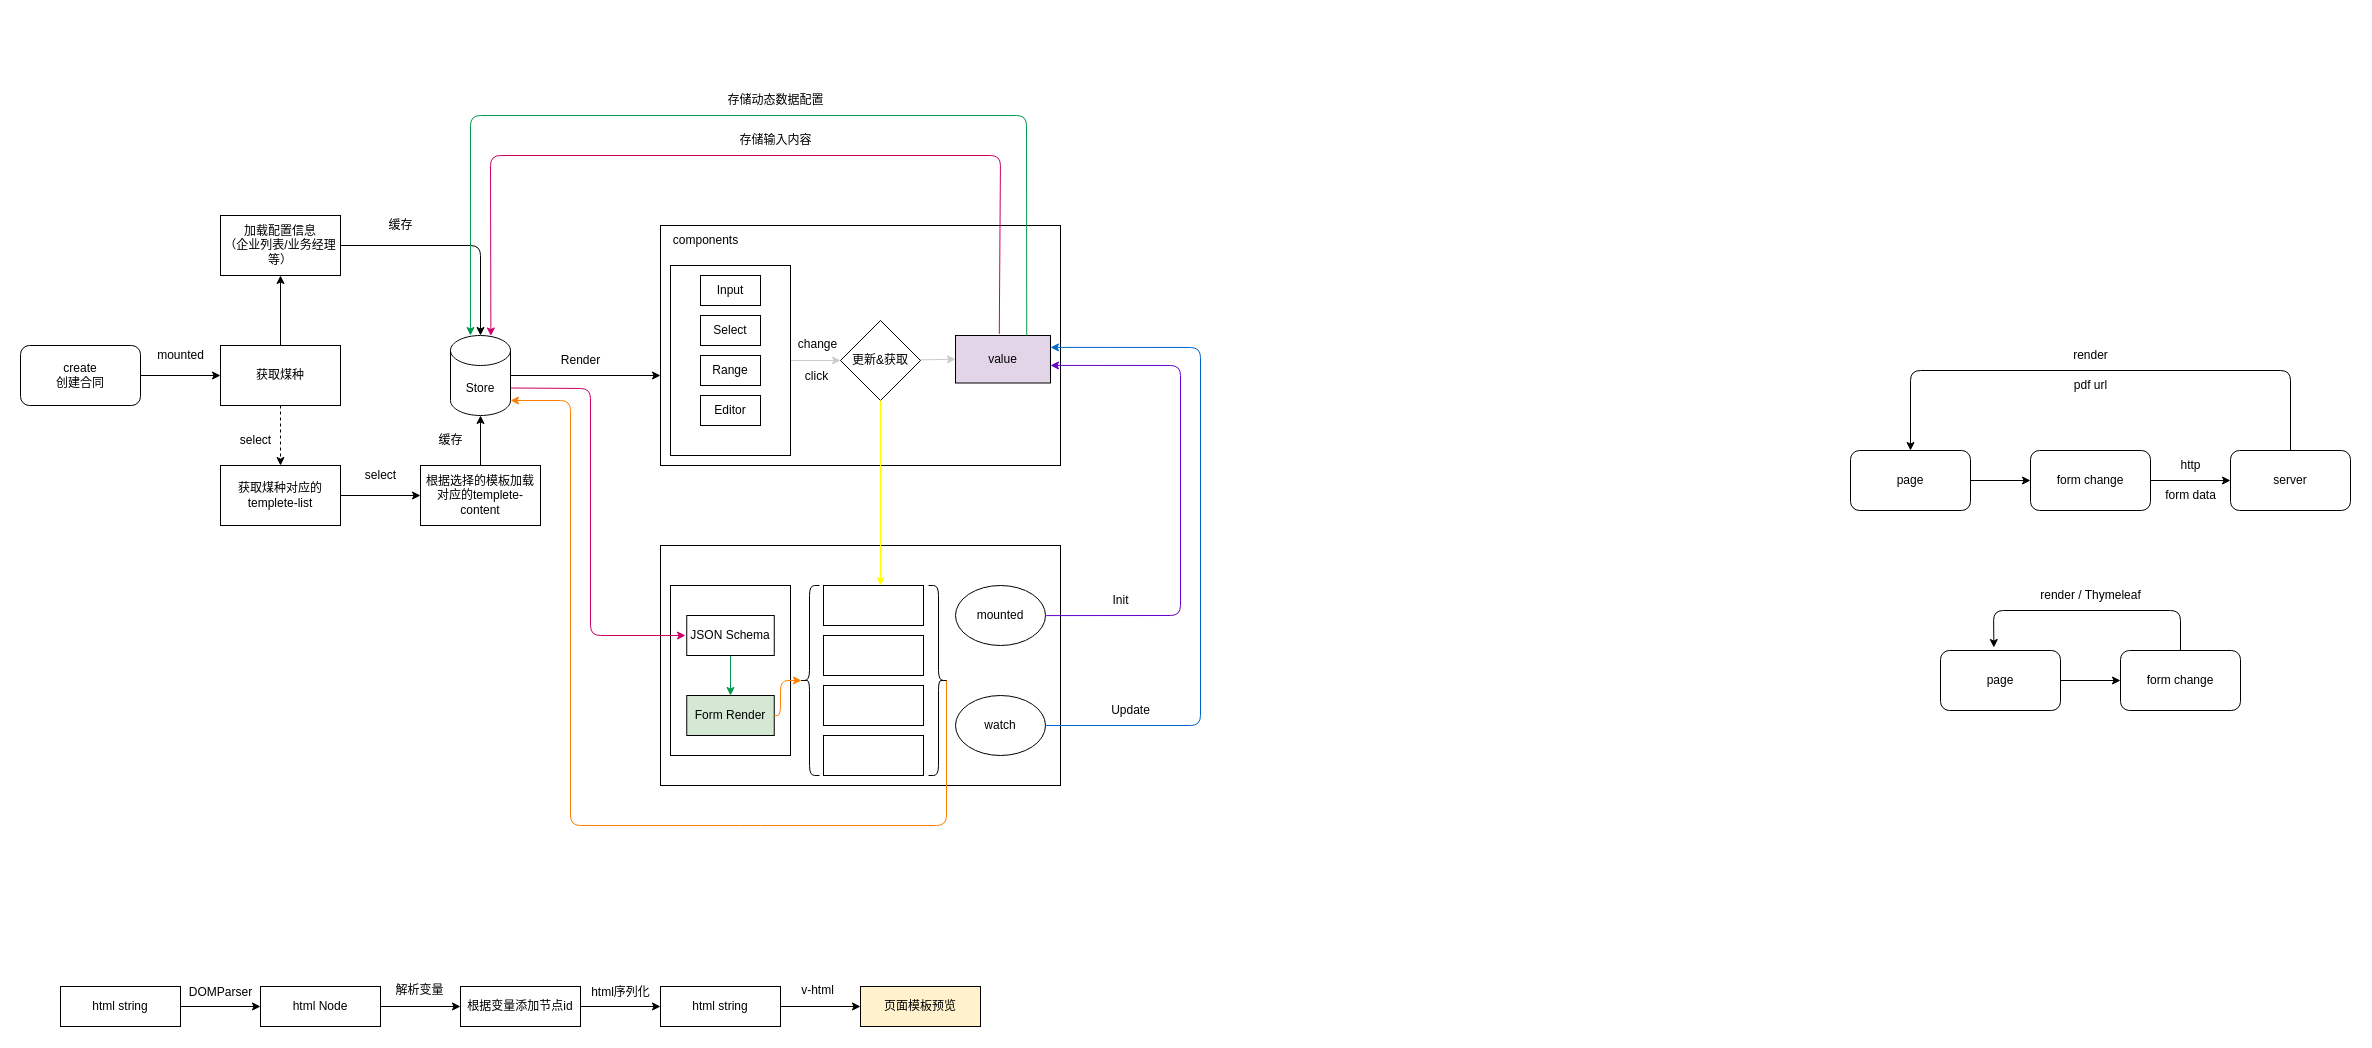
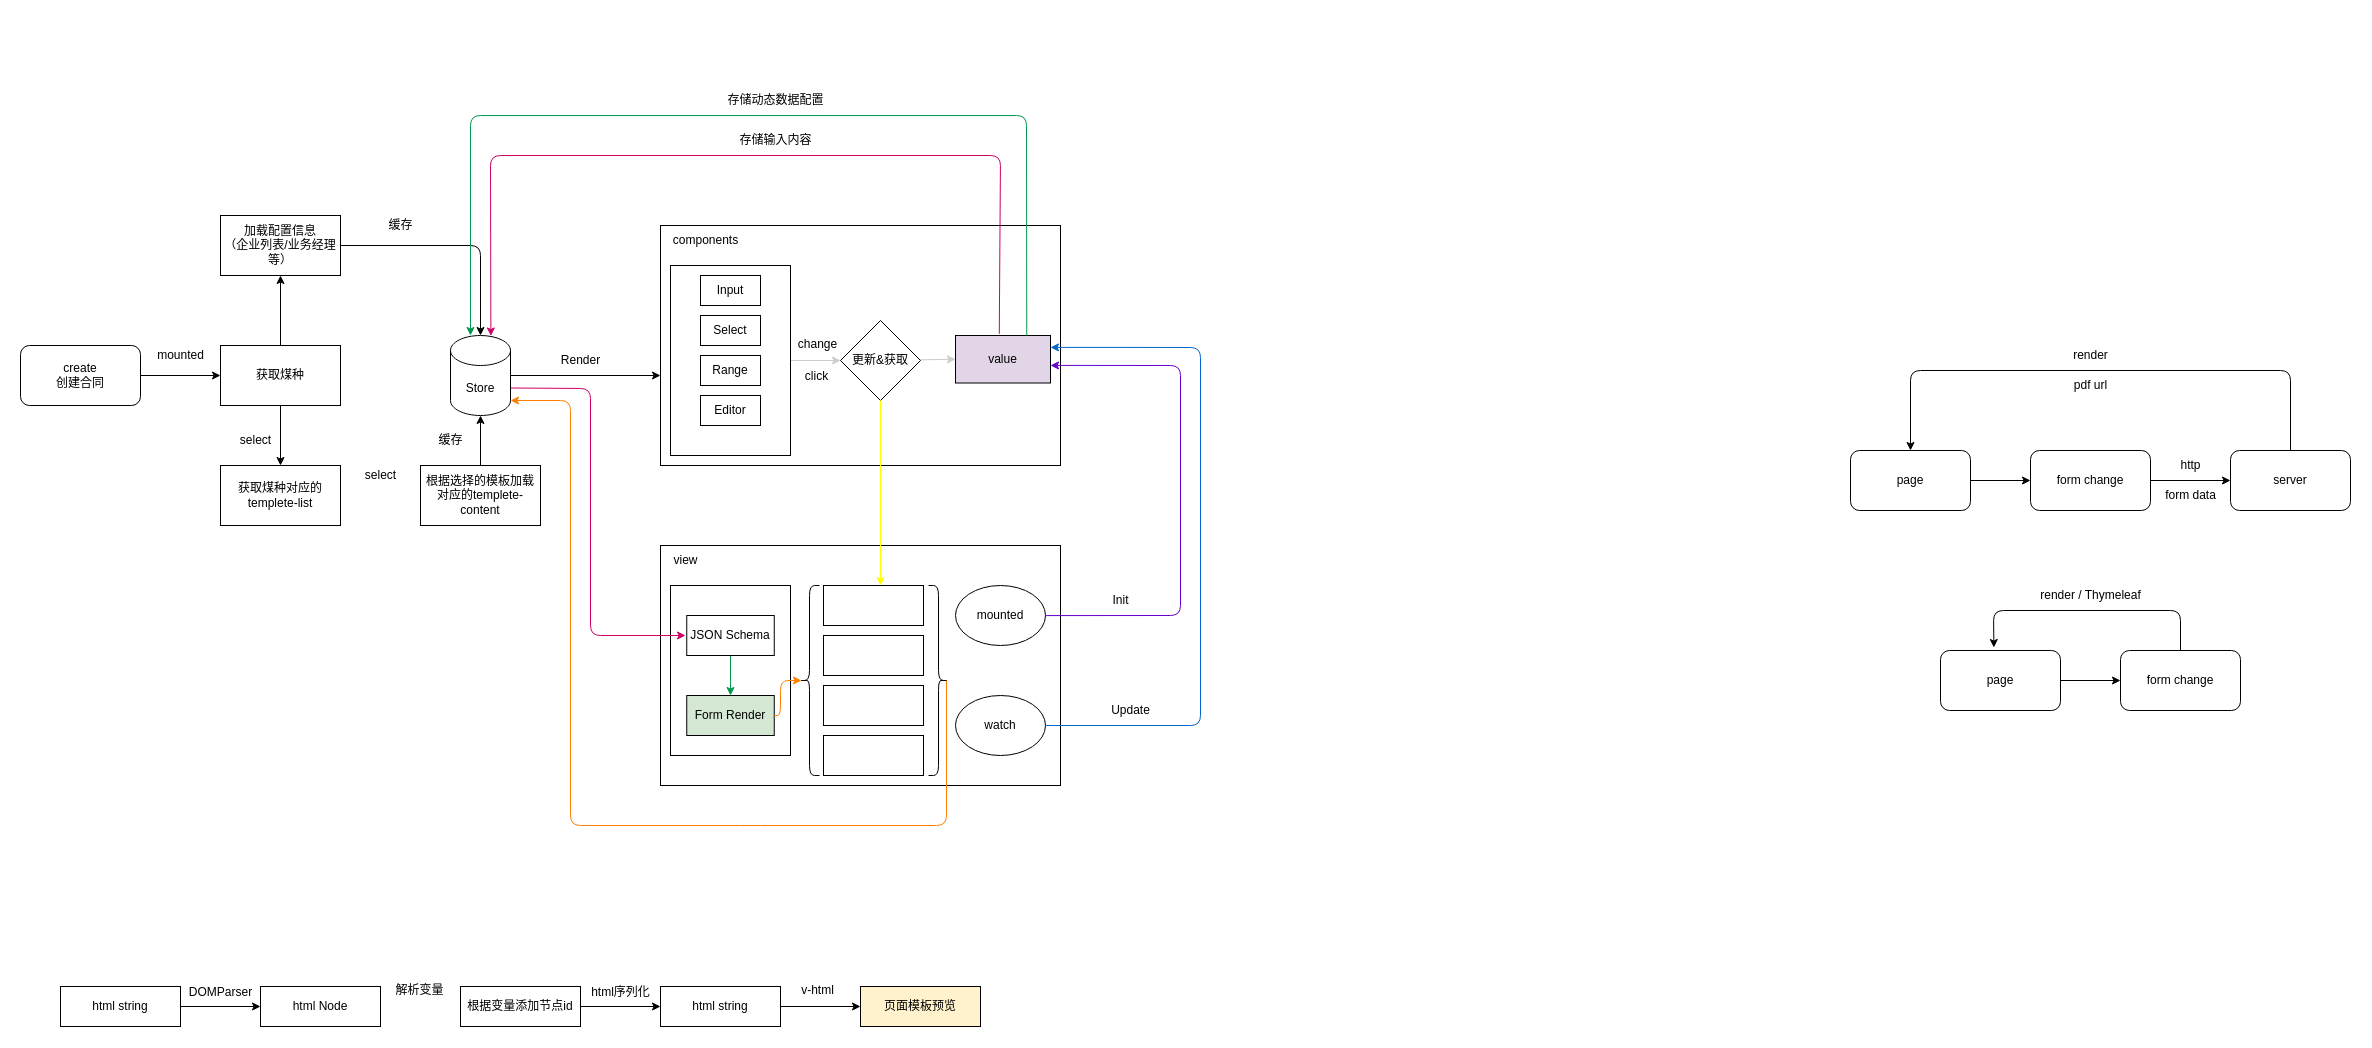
(281, 432) -> (281, 432)
(377, 496) -> none
none -> (686, 561)
(417, 1007) -> none
